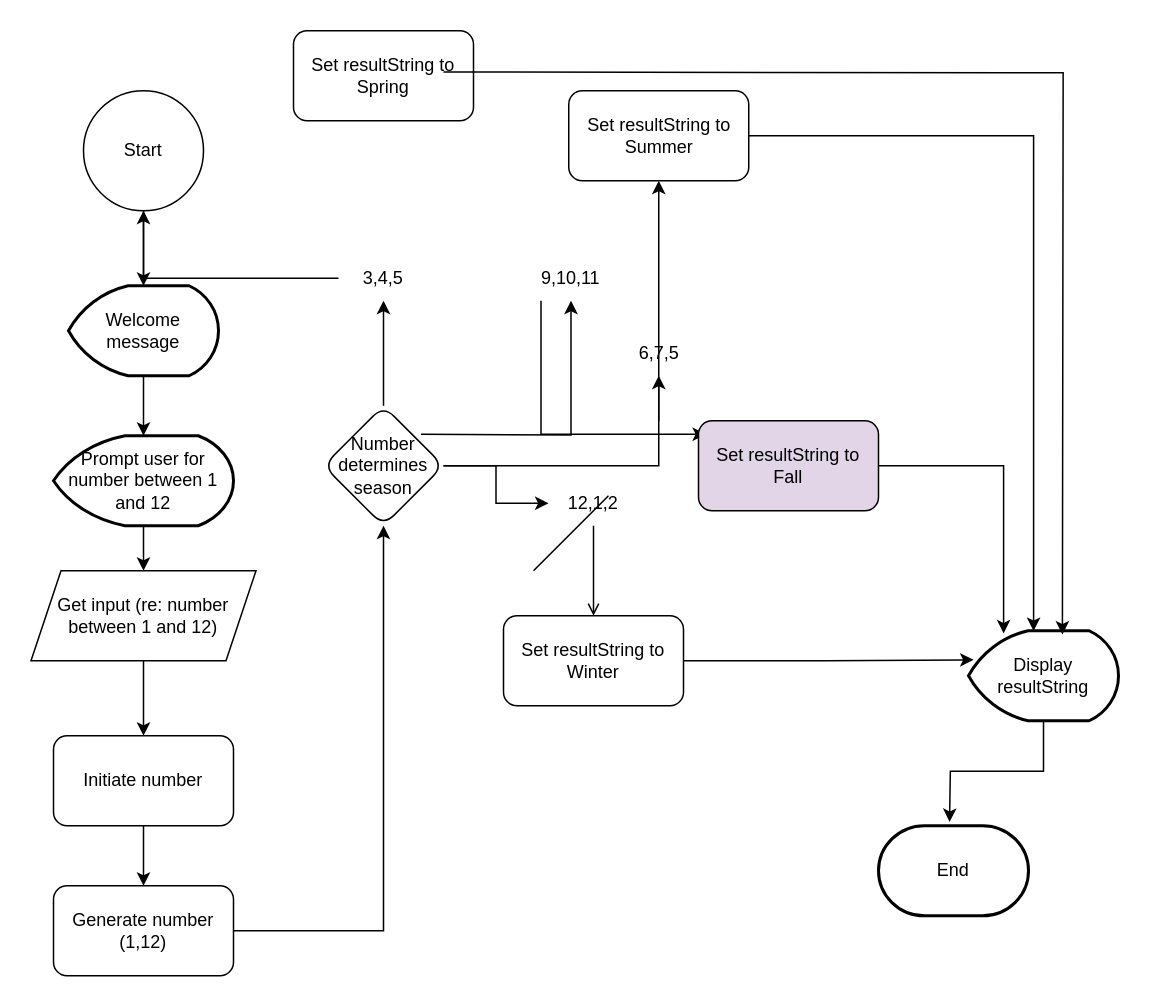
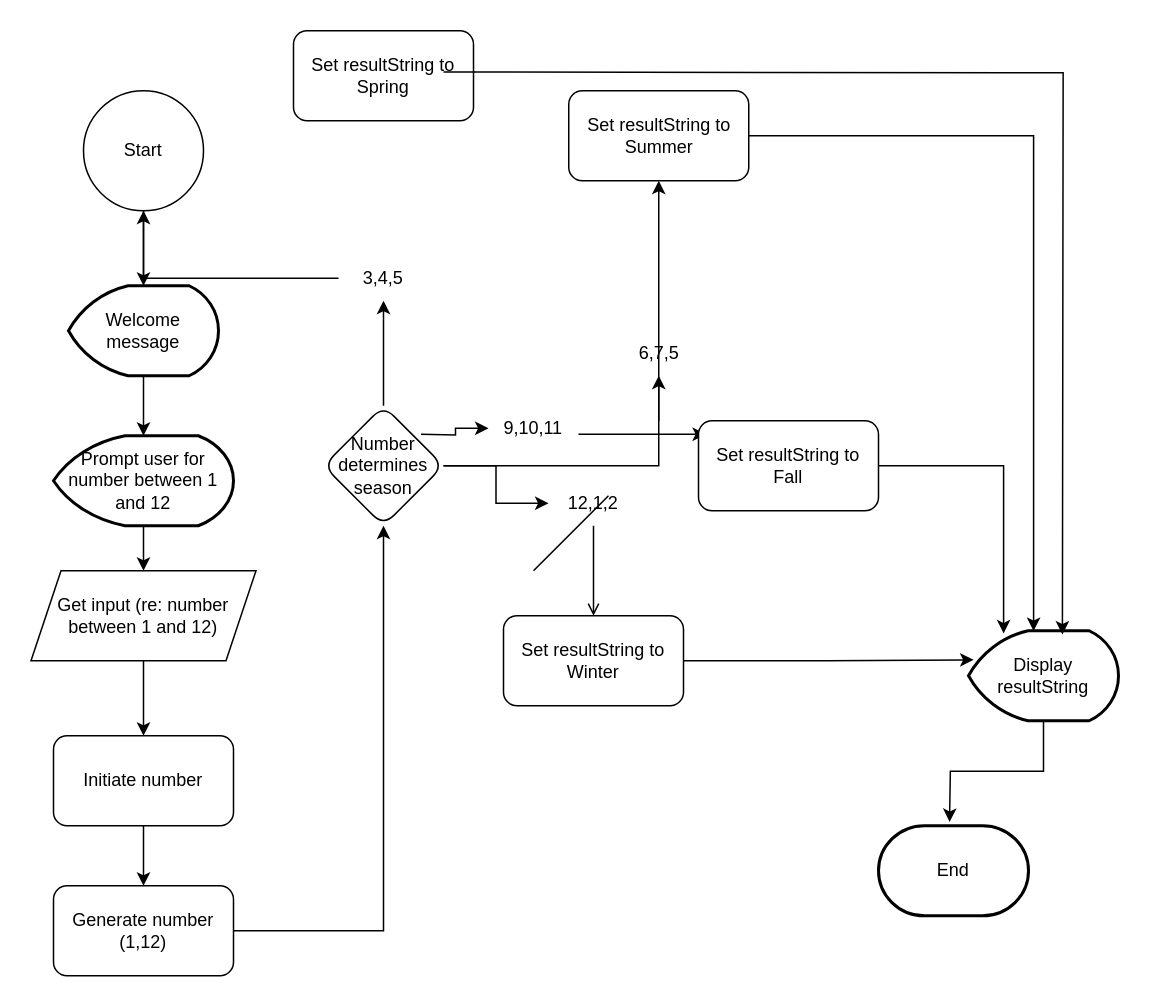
(571, 278) -> (533, 428)
(788, 466) -> (788, 466)
